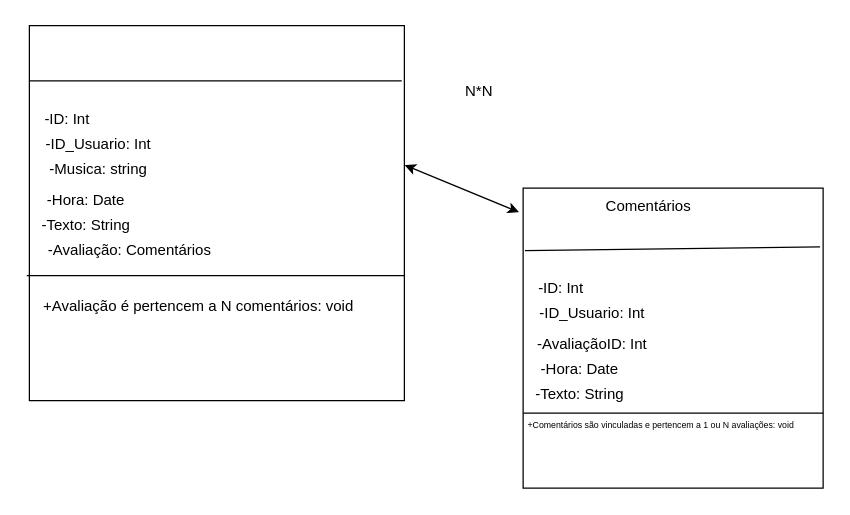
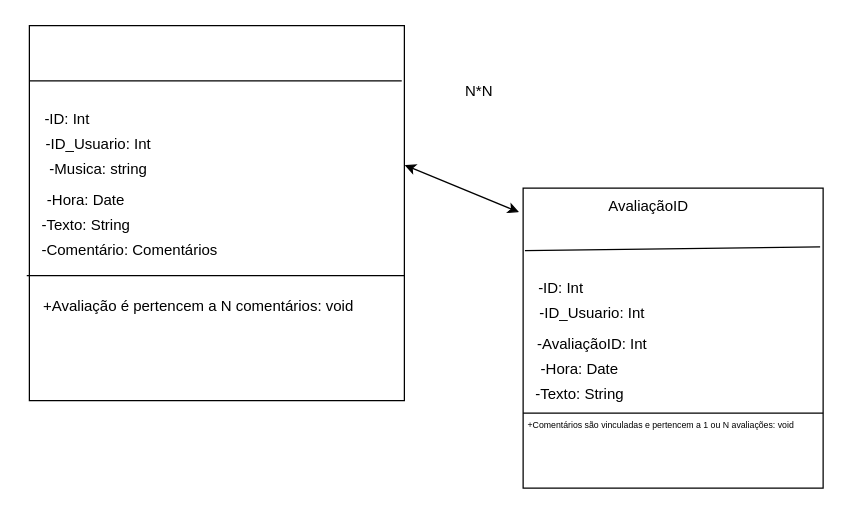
(649, 207) -> (649, 207)
(130, 251) -> (130, 251)
